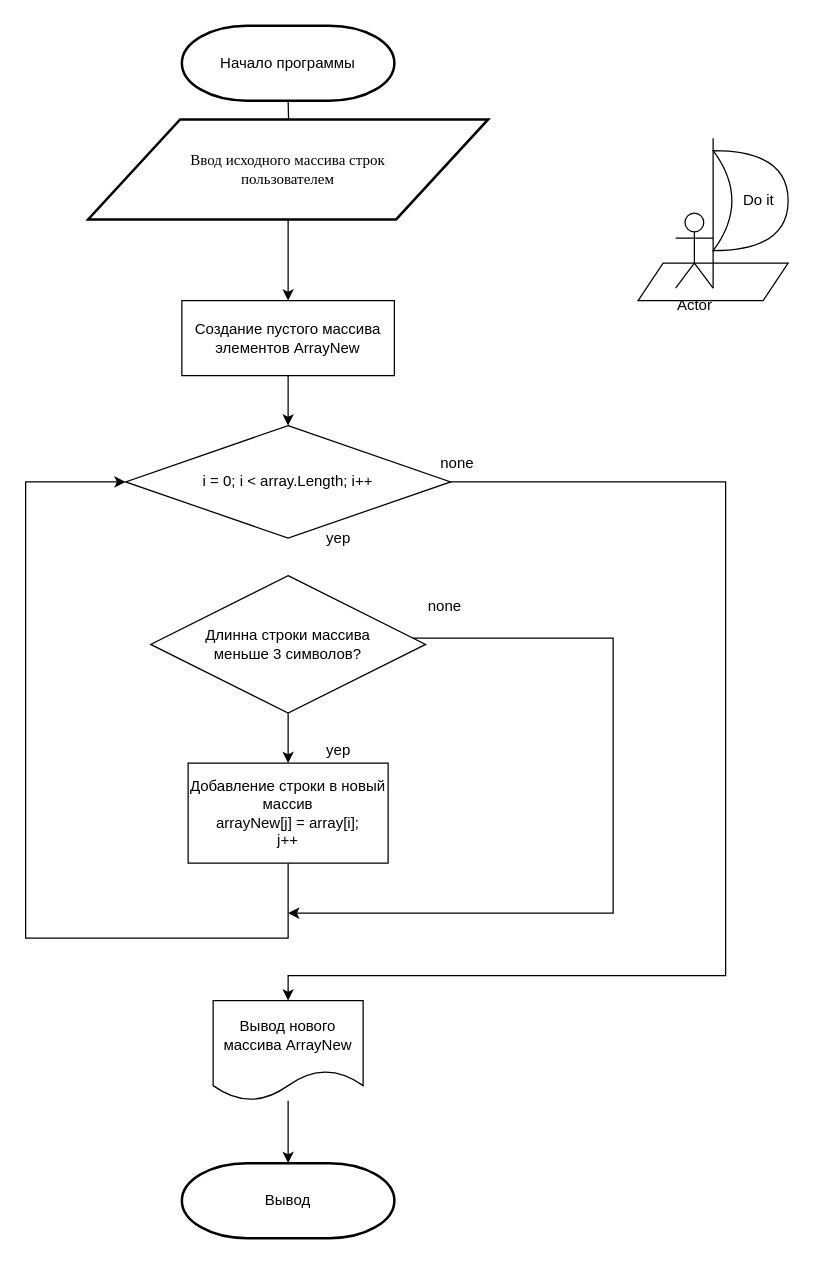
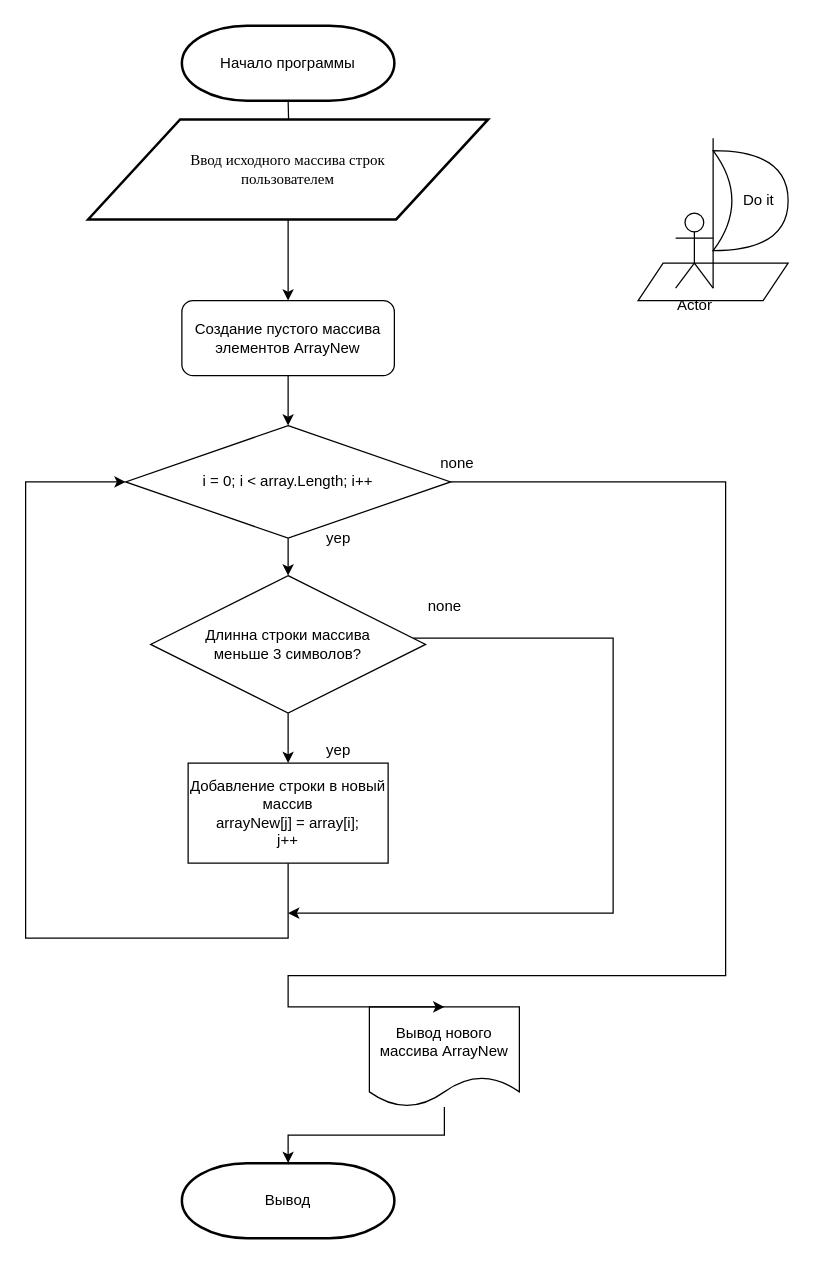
(288, 338) -> (288, 338)
none -> (288, 561)
(288, 1051) -> (444, 1057)
